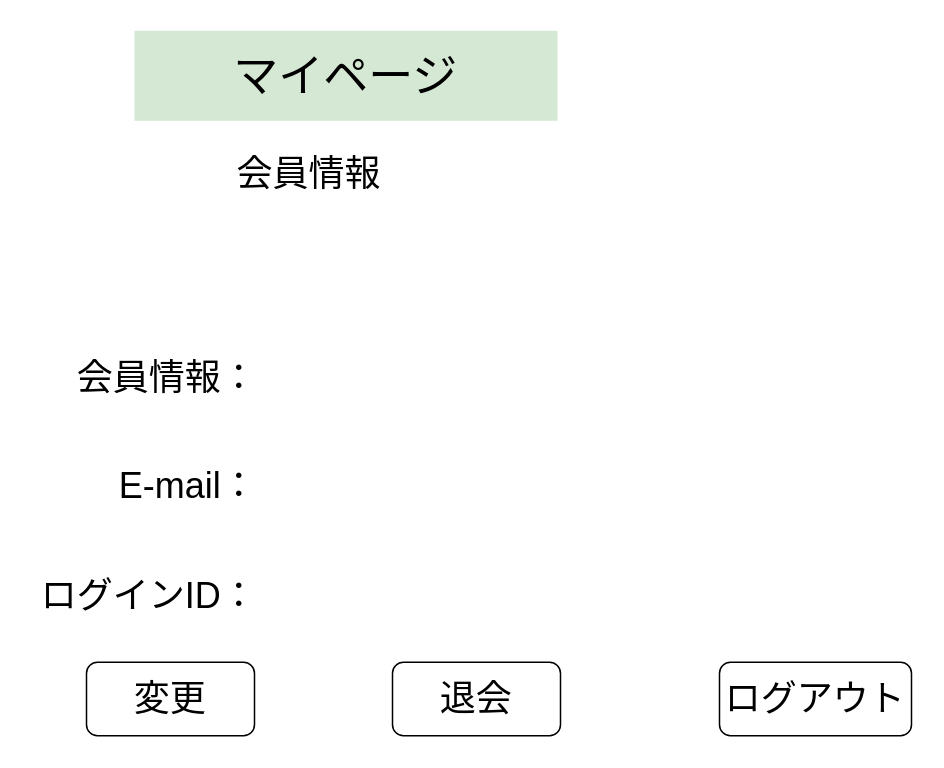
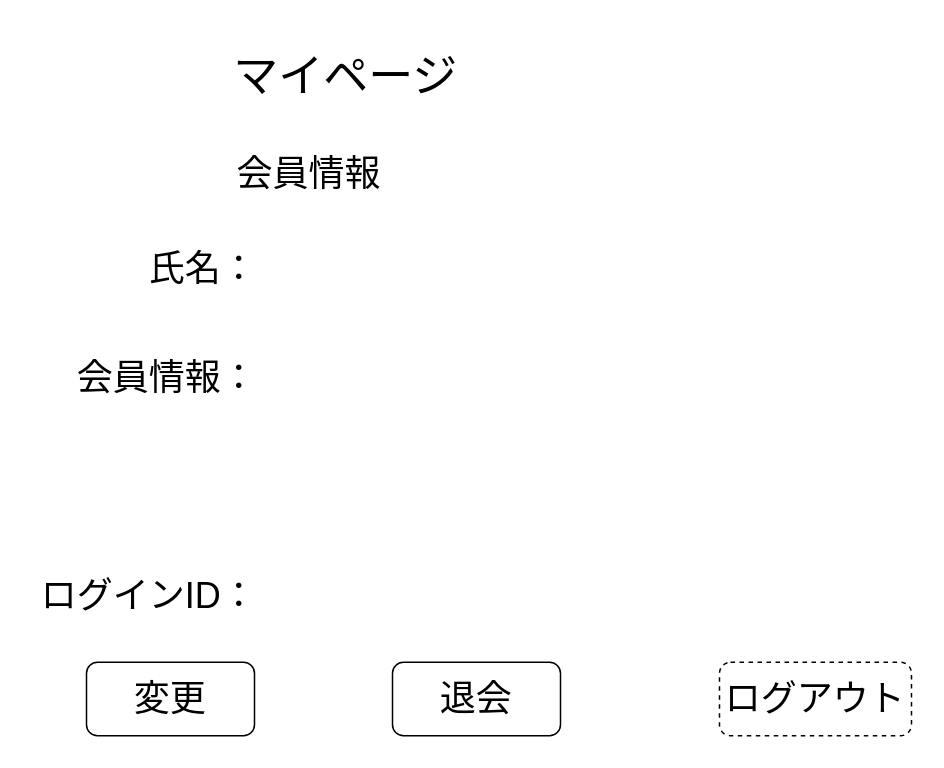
(346, 76) -> (346, 76)
none -> (170, 269)
(170, 486) -> none
(815, 699) -> (815, 699)
